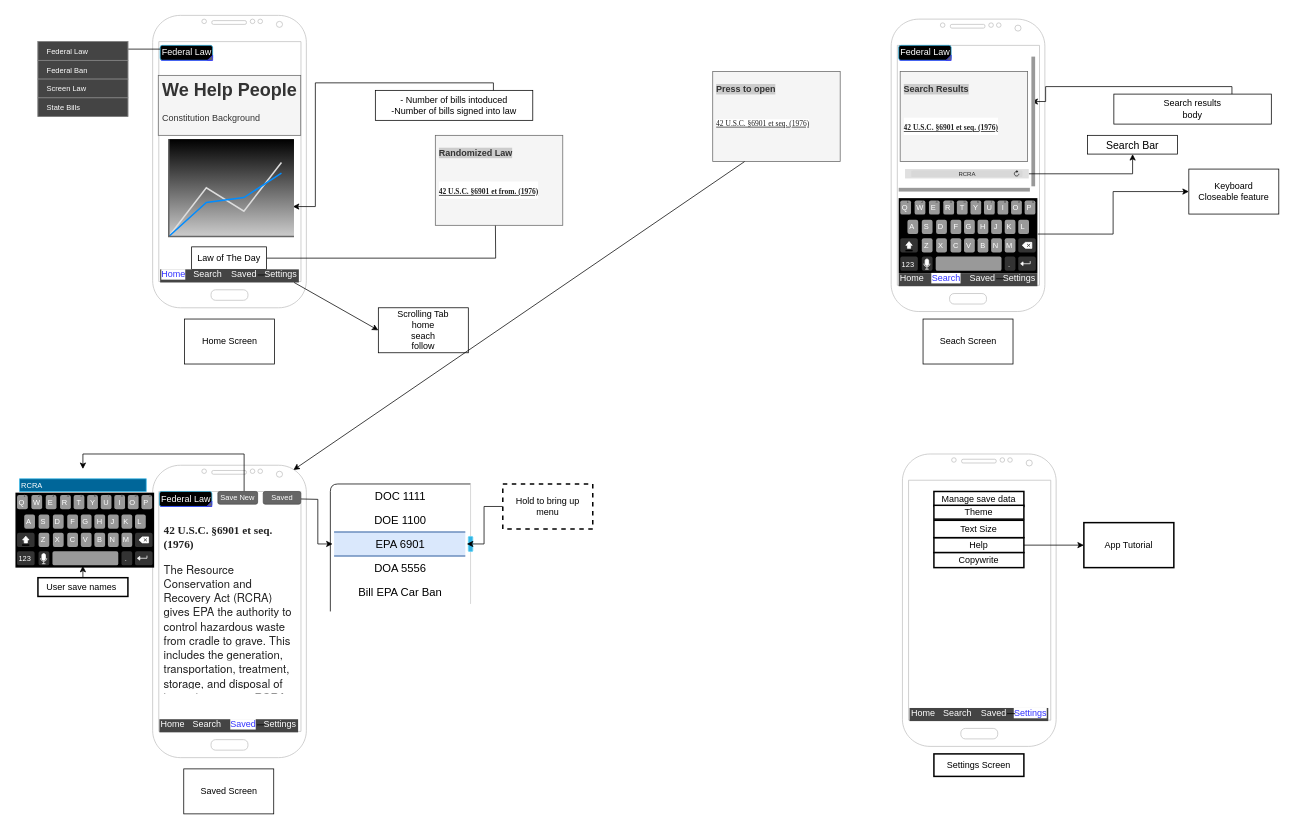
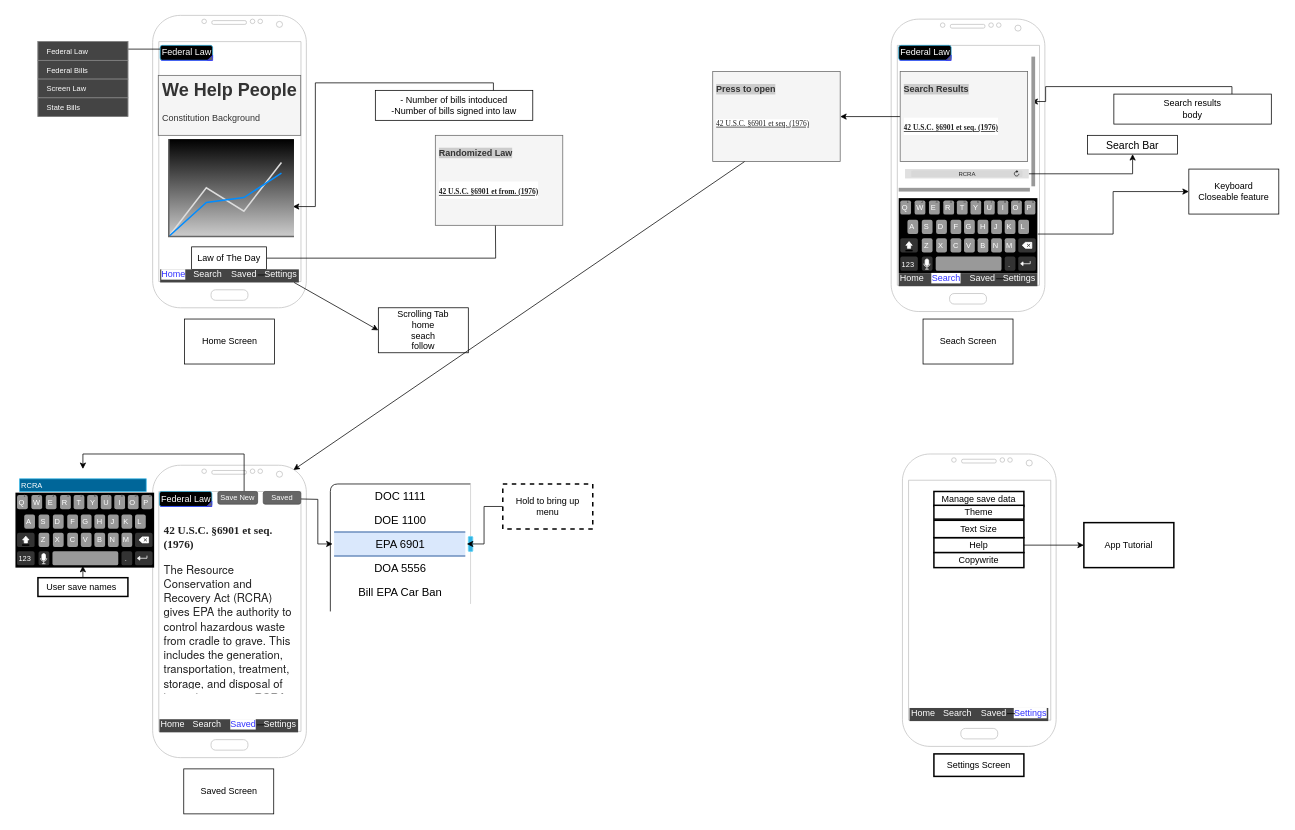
(64, 70) -> (65, 70)
none -> (873, 117)
